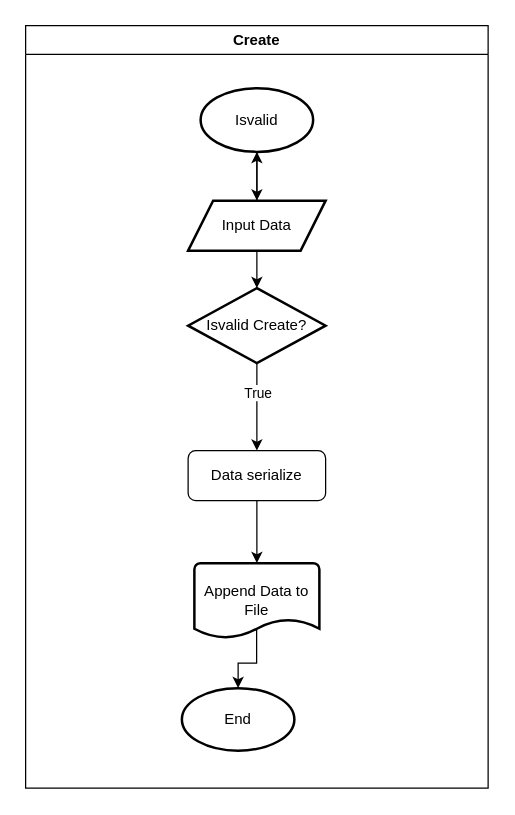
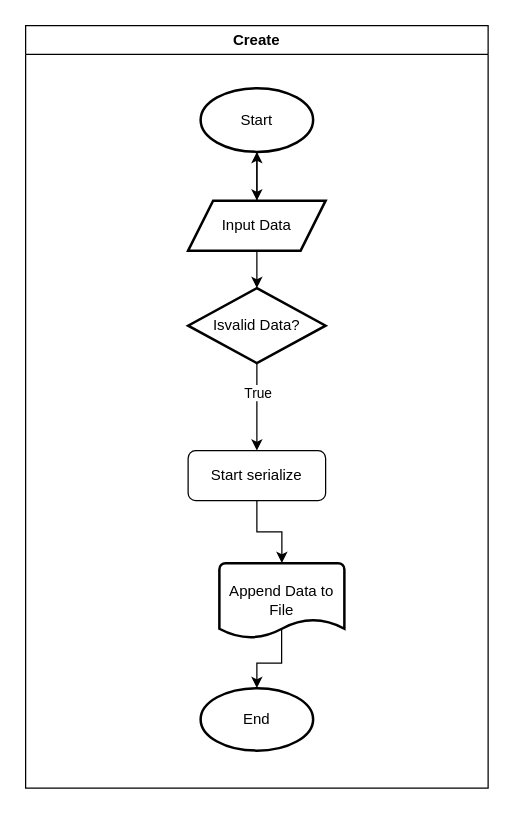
(257, 121) -> (257, 121)
(257, 326) -> (257, 326)
(257, 476) -> (257, 476)
(257, 601) -> (282, 601)
(238, 719) -> (257, 719)
